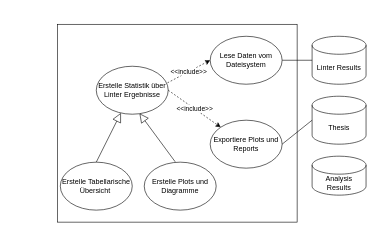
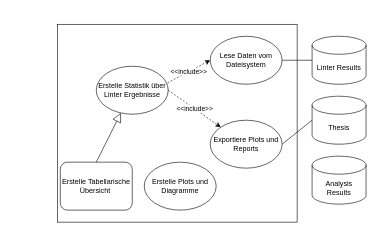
(160, 142) -> none
(339, 176) -> (339, 180)
(96, 186) -> (96, 186)
